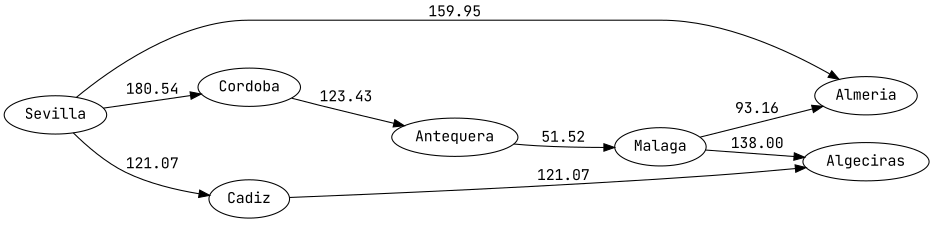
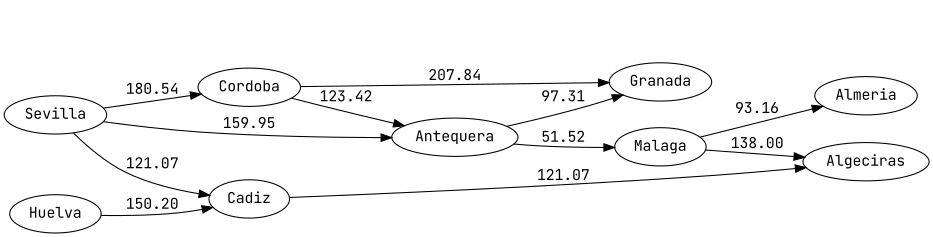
(448, 20) -> (242, 134)
none -> (660, 82)
(346, 97) -> (346, 97)
none -> (55, 214)
